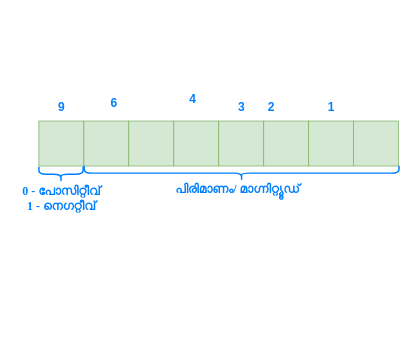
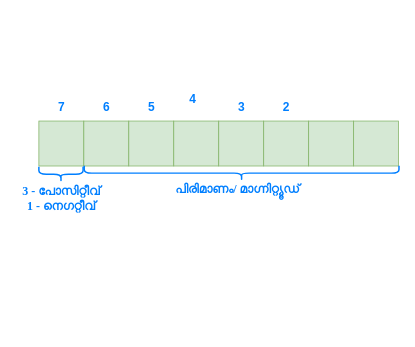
(114, 103) -> (106, 107)
(62, 107) -> (62, 107)
none -> (151, 107)
(271, 107) -> (286, 107)
(331, 107) -> none
(62, 198) -> (62, 198)
